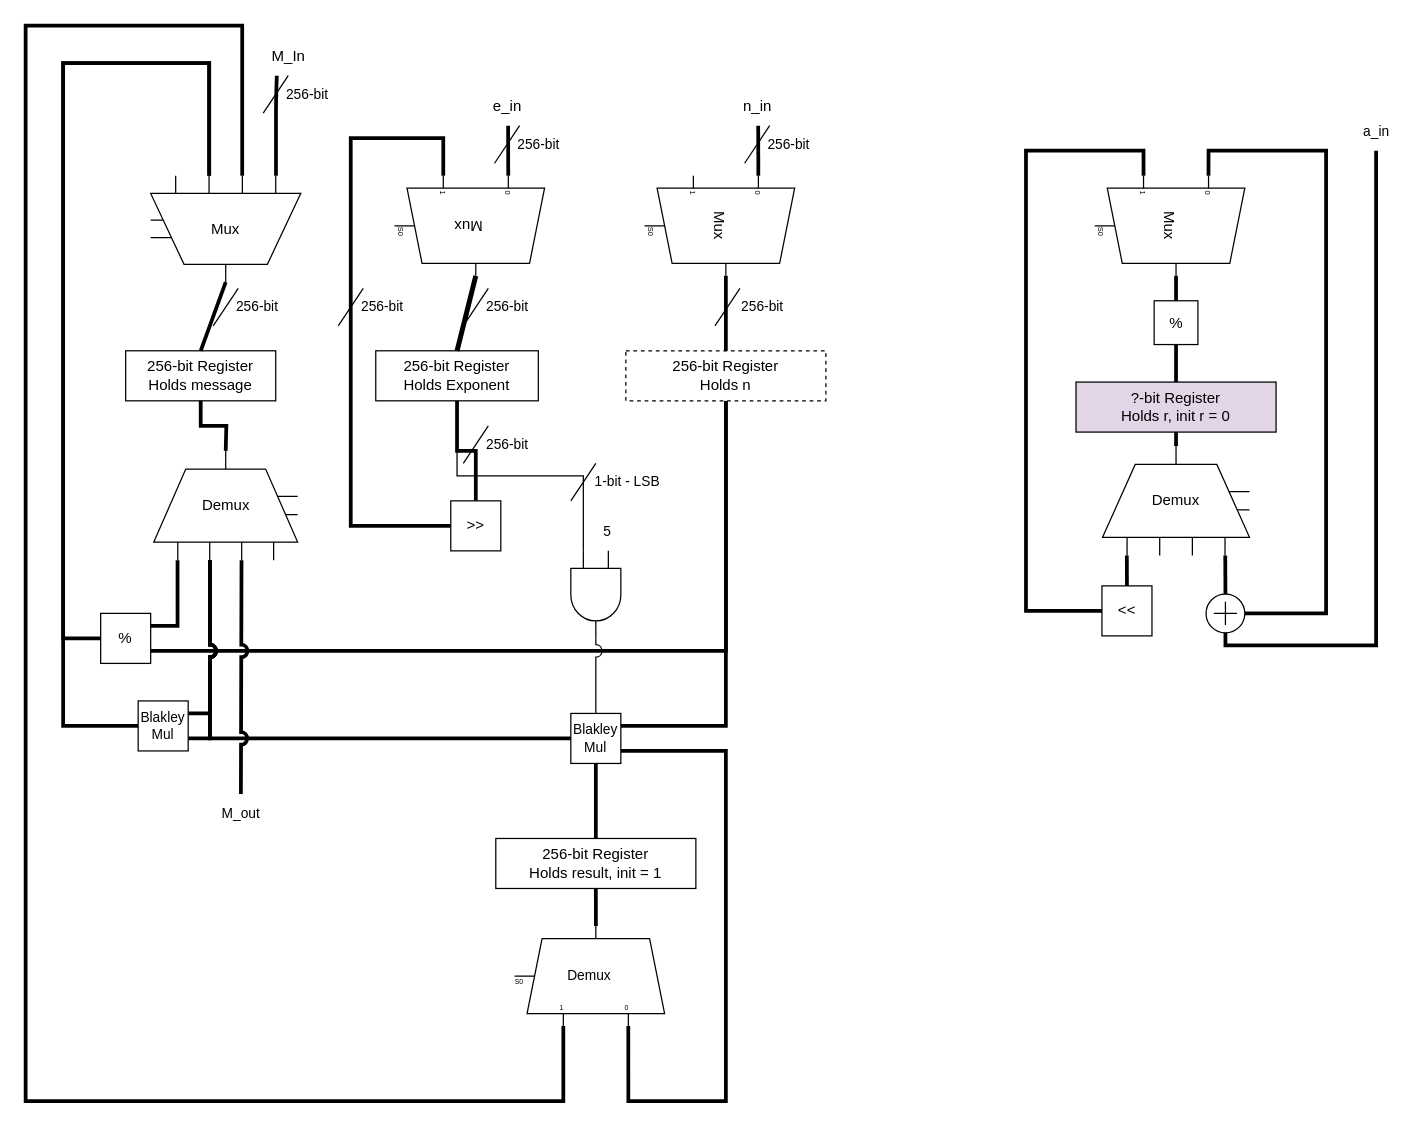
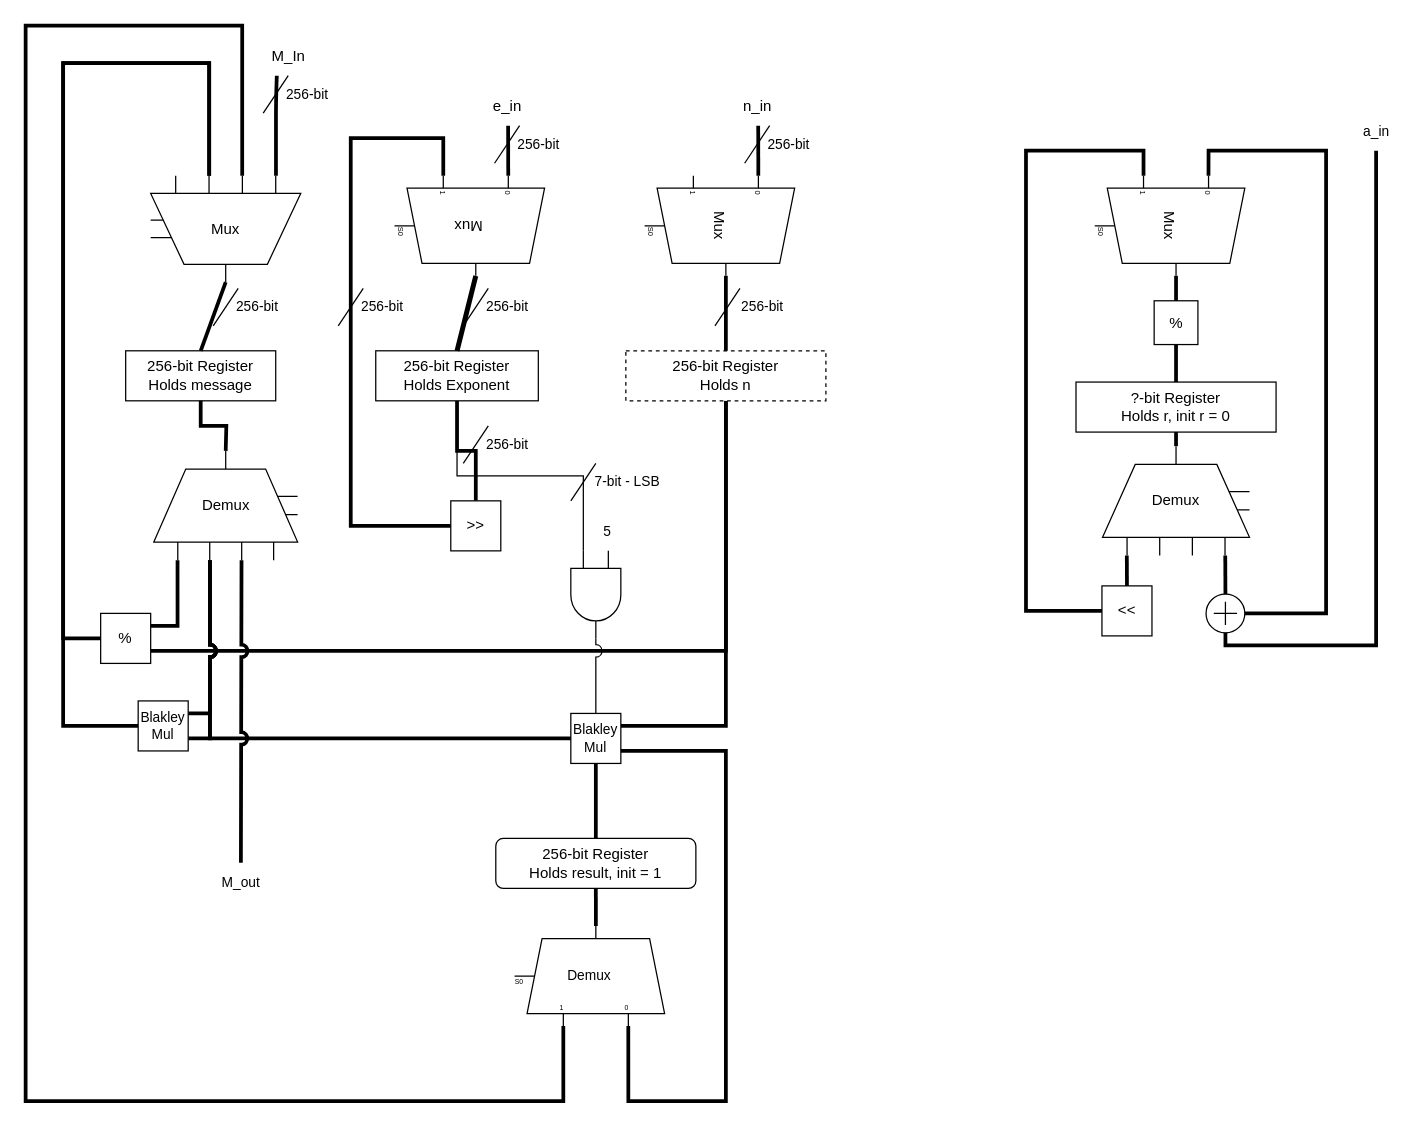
(1176, 407) -> (1176, 407)
(628, 482) -> (628, 482)
(241, 813) -> (241, 882)
(596, 863) -> (596, 863)
